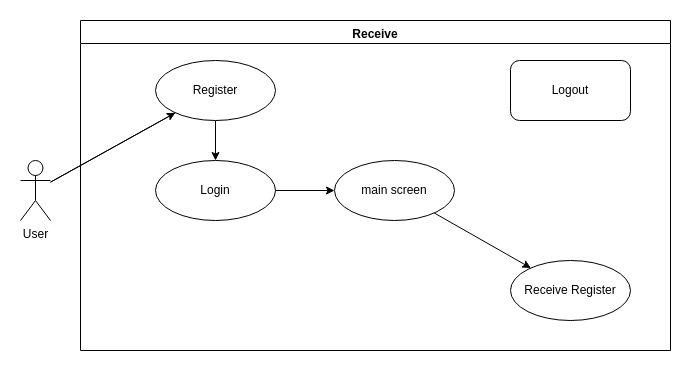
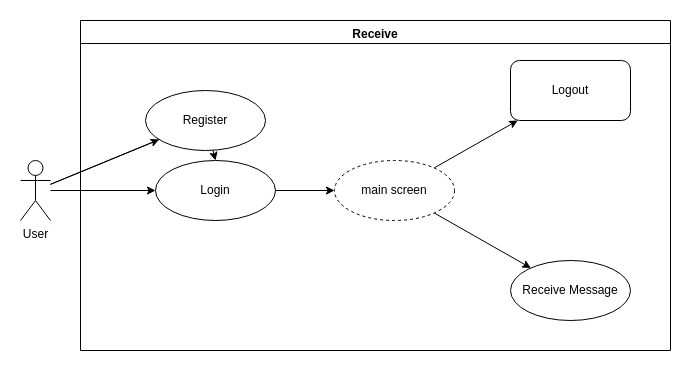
(216, 91) -> (206, 121)
none -> (473, 146)
none -> (100, 191)
(395, 191) -> (395, 191)
(571, 291) -> (571, 291)
